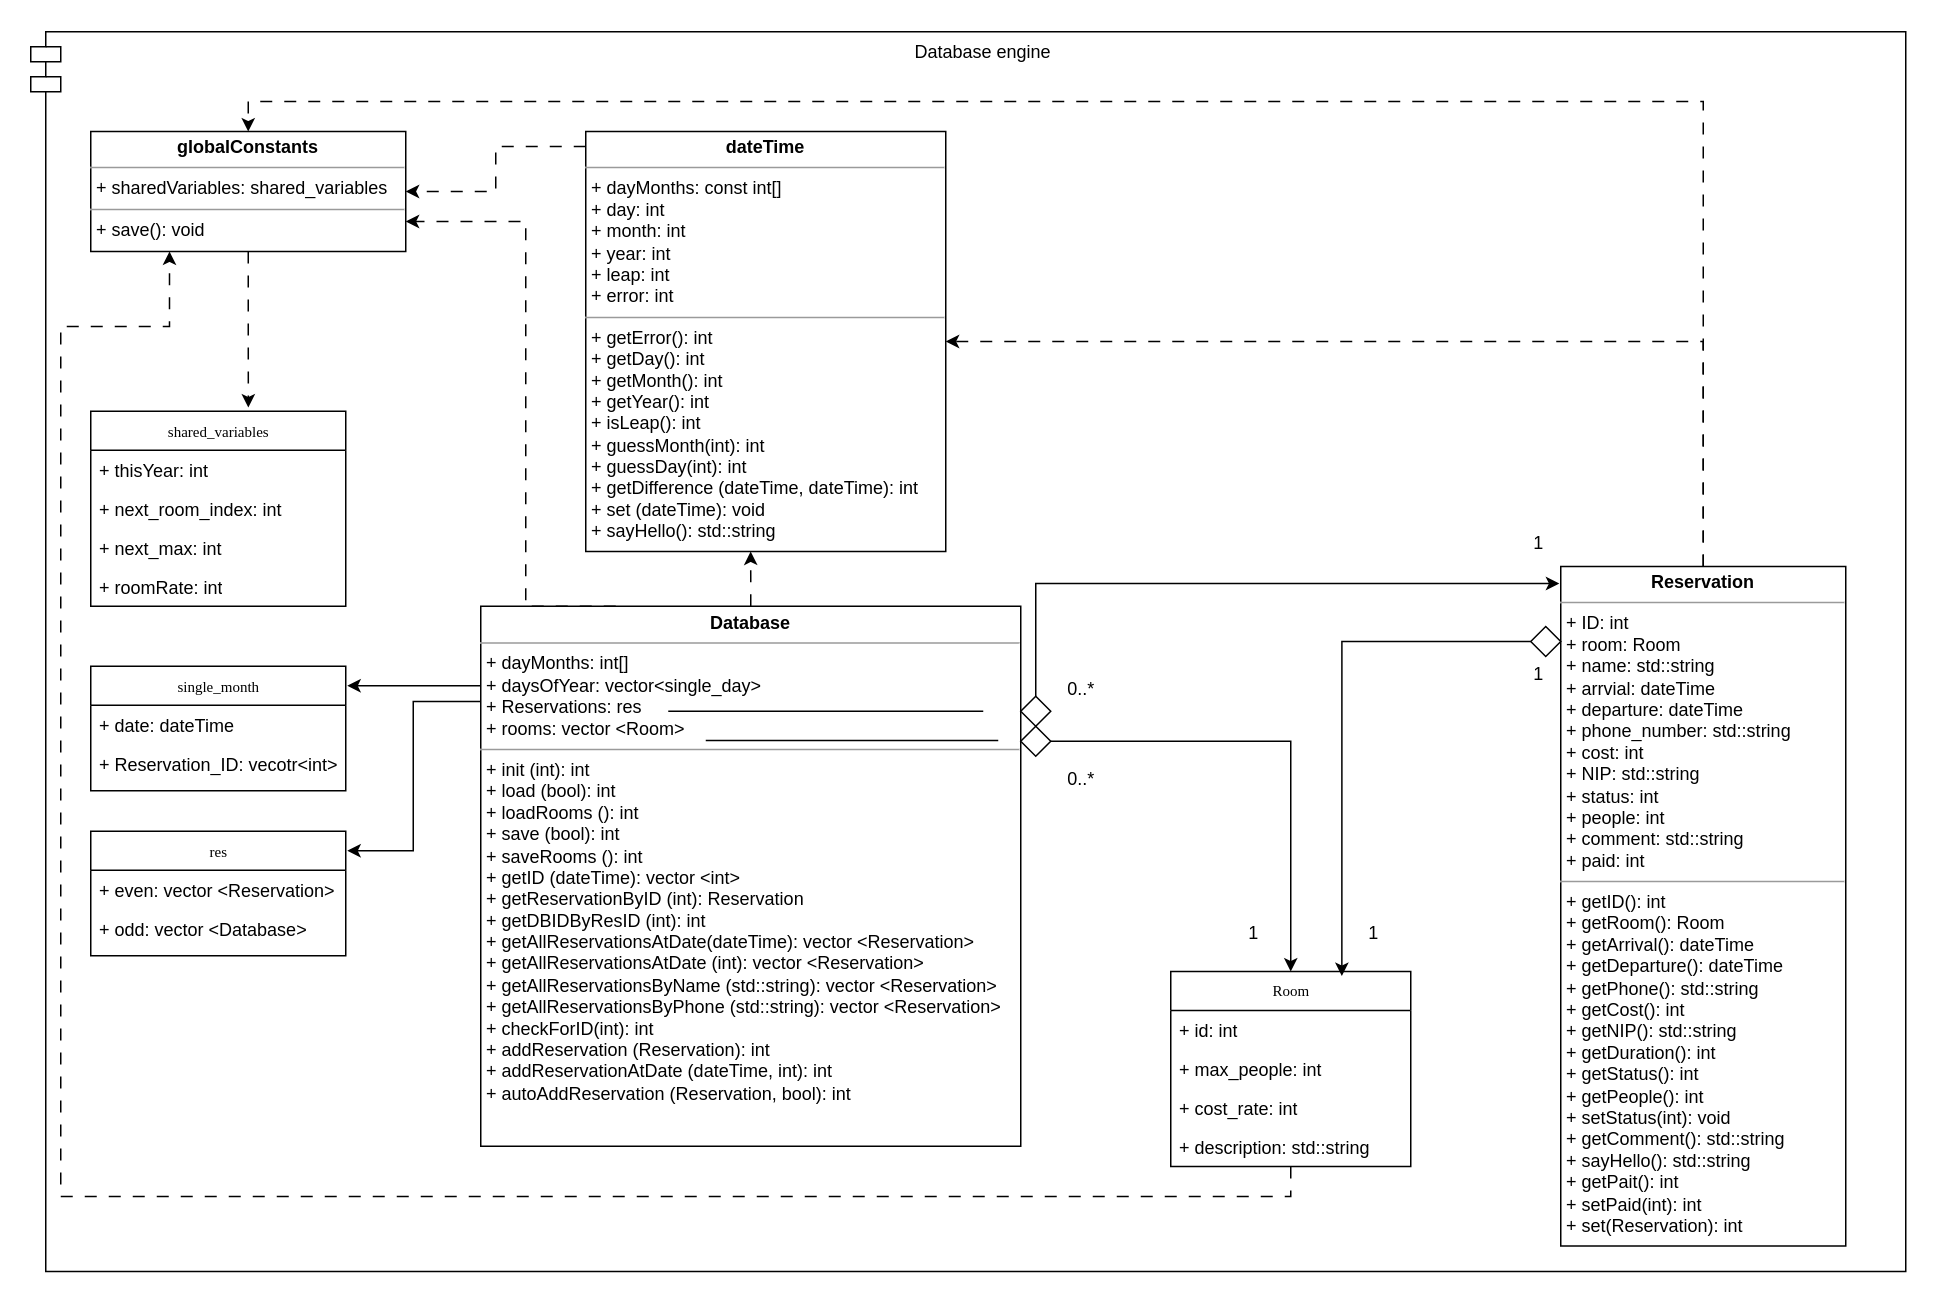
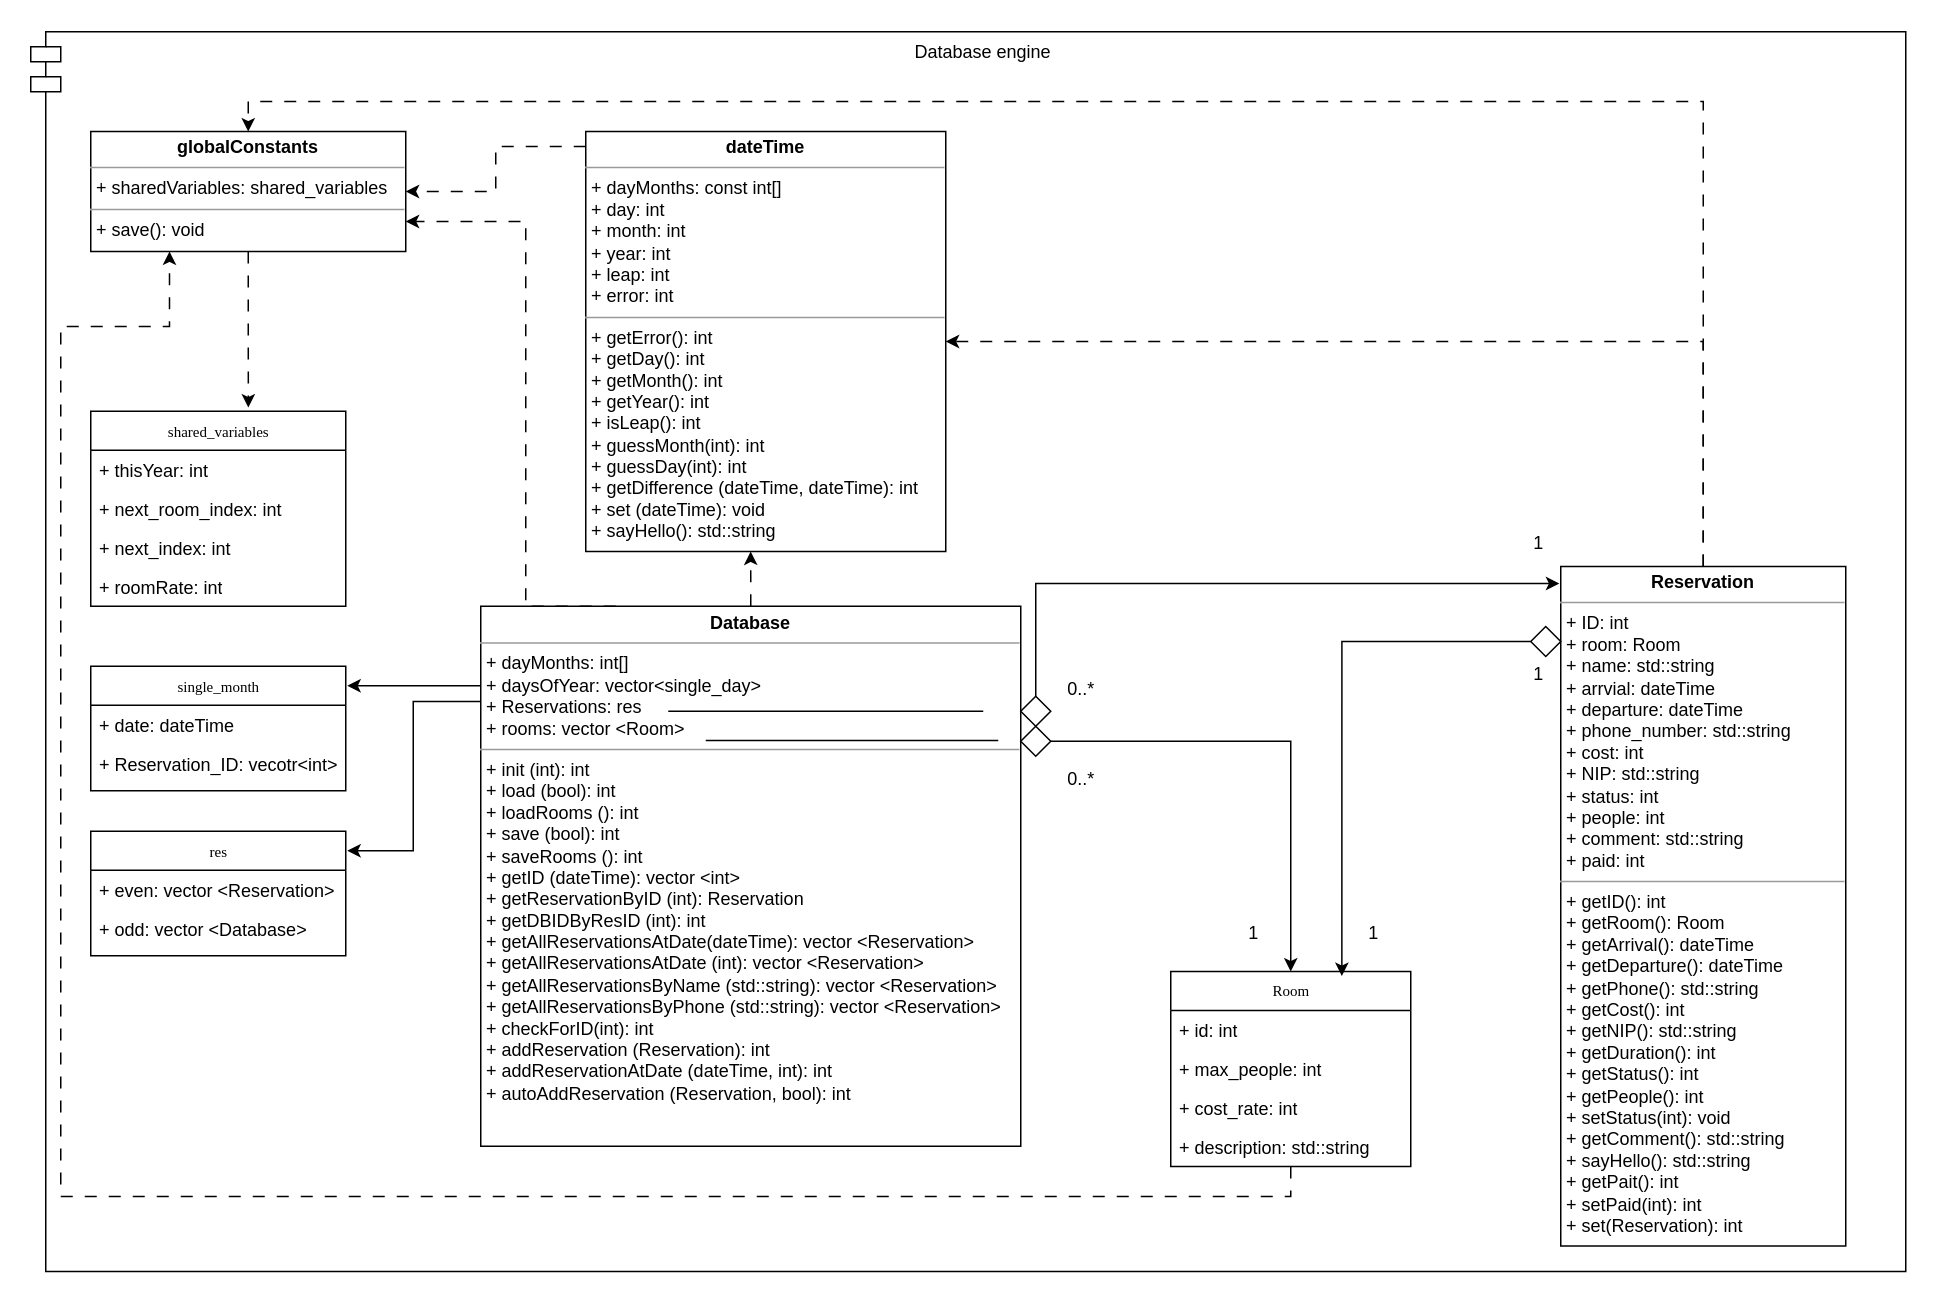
(166, 550) -> (174, 550)
